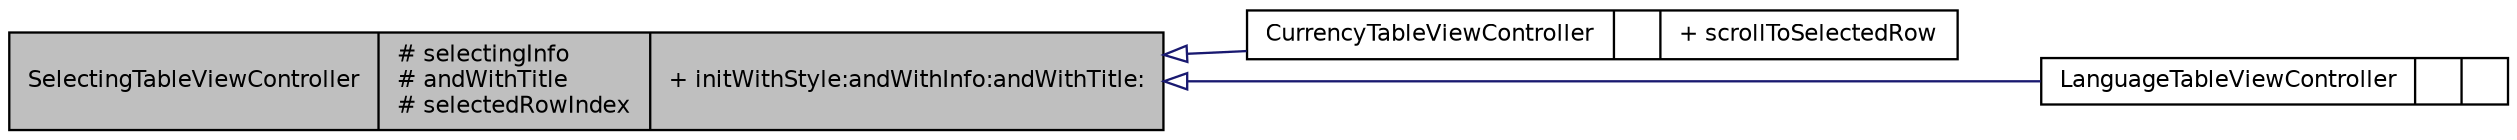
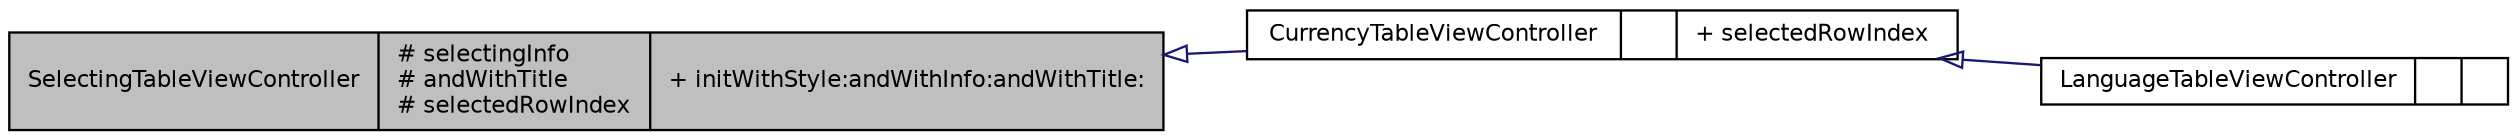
(1809, 34) -> (1812, 34)
(1614, 81) -> (2002, 62)
